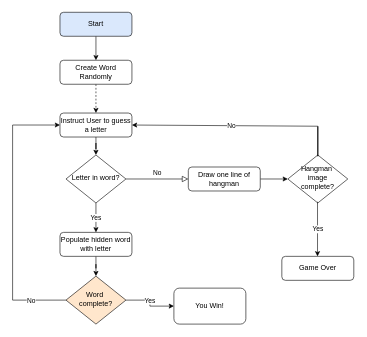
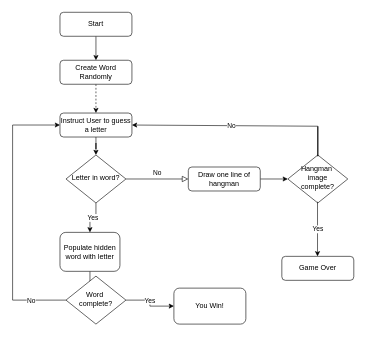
(96, 24) -> (96, 24)
(96, 245) -> (90, 252)
(96, 300) -> (96, 300)
